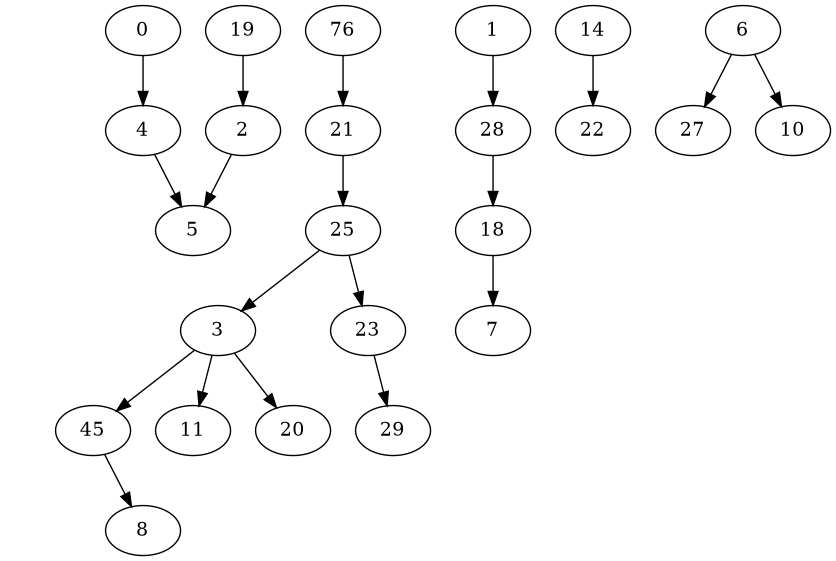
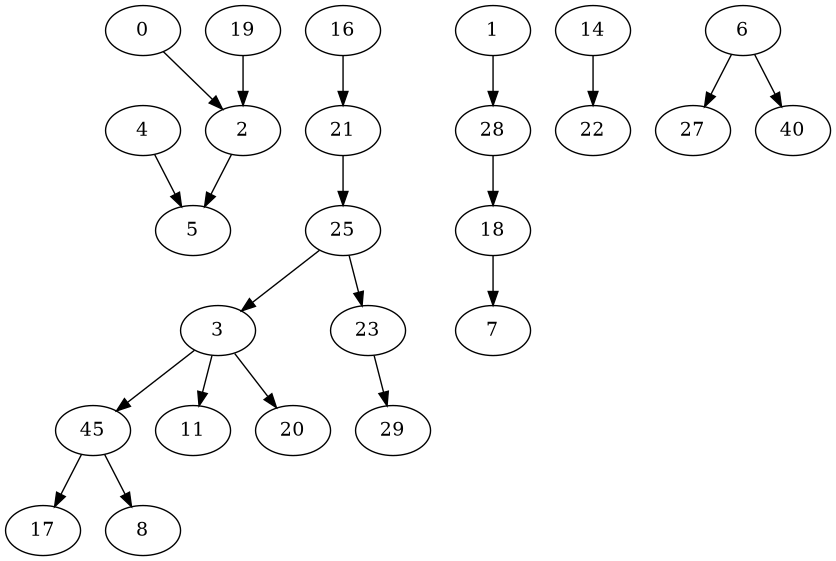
(343, 31) -> (343, 31)
(143, 74) -> (188, 76)
(793, 131) -> (793, 131)
none -> (43, 531)
